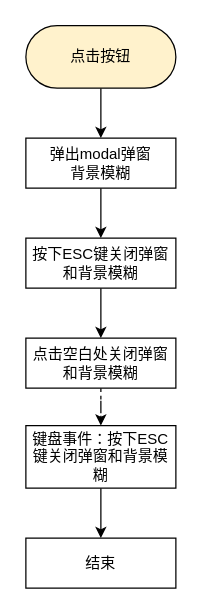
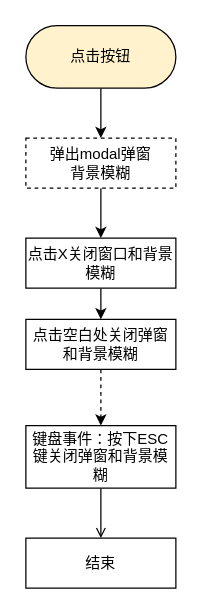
(101, 163) -> (101, 163)
(101, 263) -> (101, 263)
(101, 363) -> (101, 344)
(101, 528) -> (101, 530)
